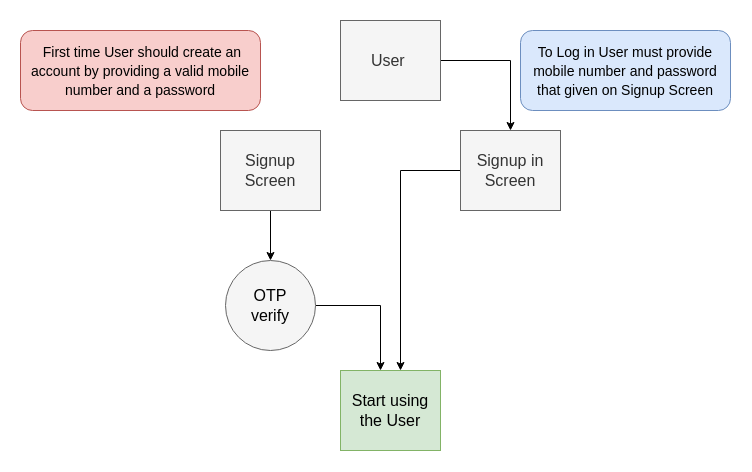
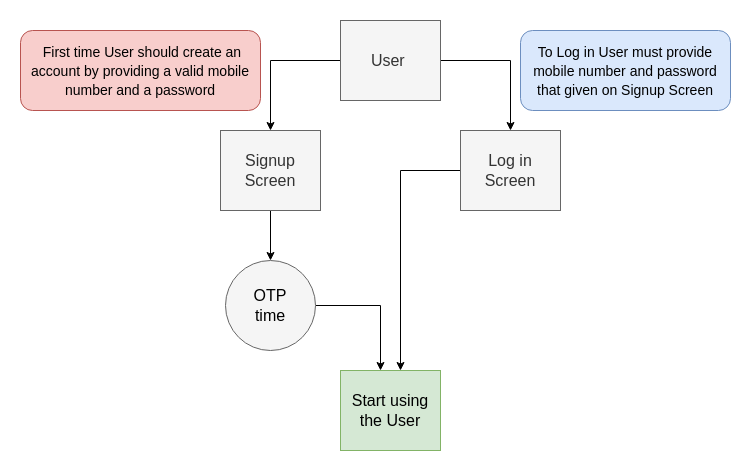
none -> (275, 61)
(511, 171) -> (511, 171)
(271, 306) -> (271, 306)
